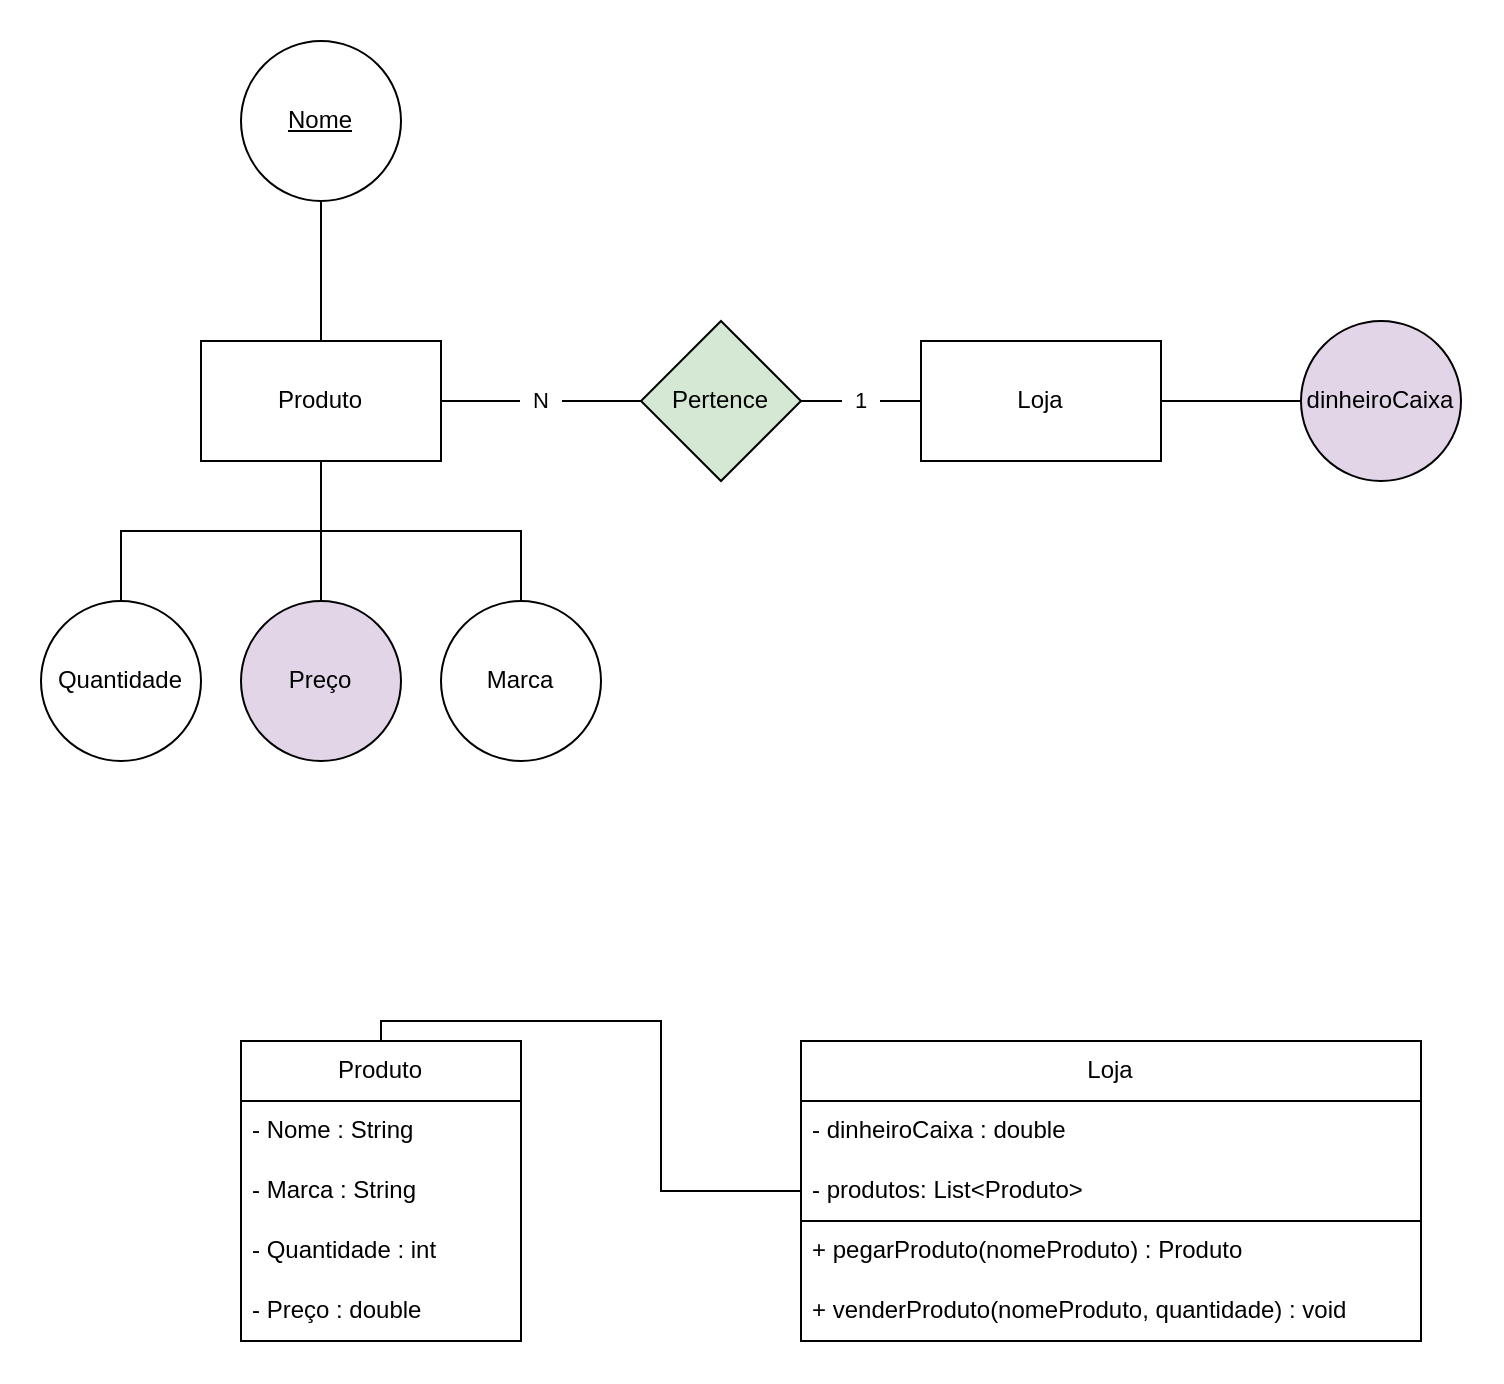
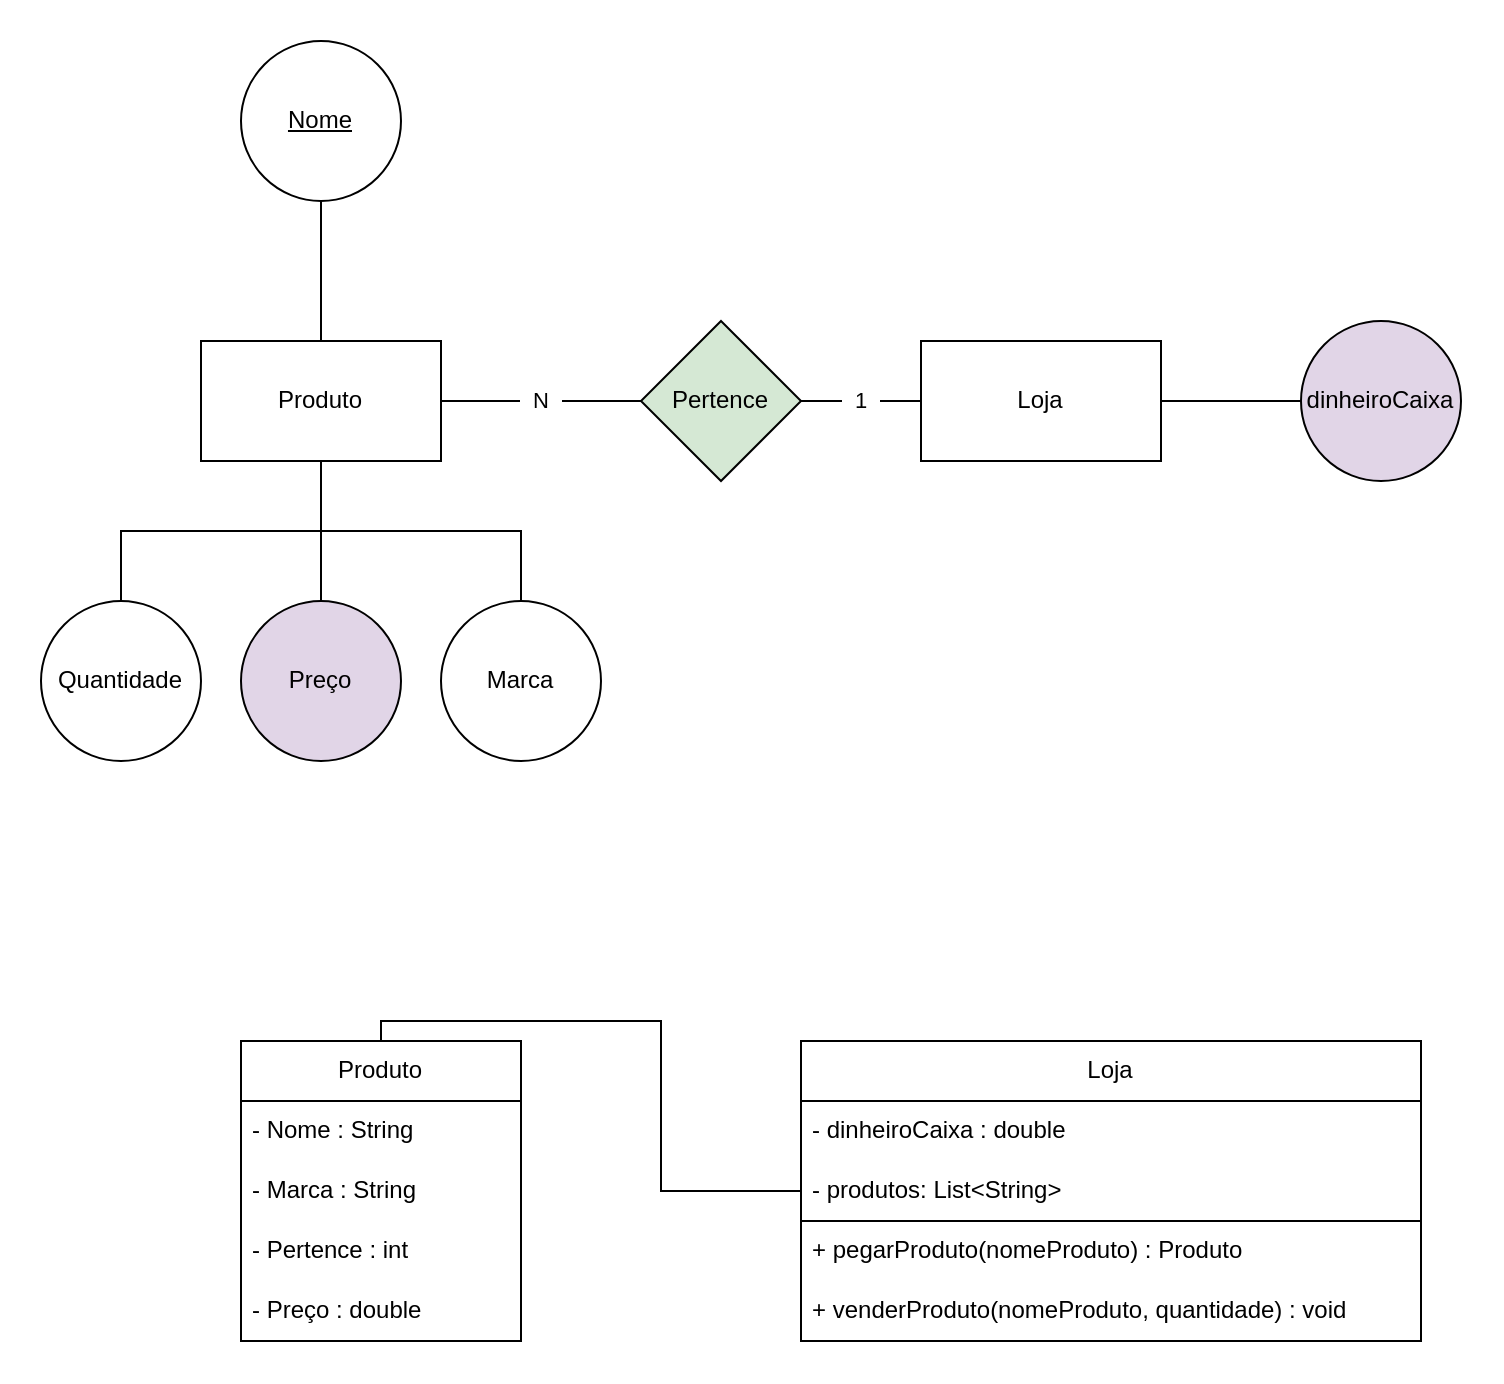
(969, 1191) -> (959, 1191)
(355, 1251) -> (345, 1251)
